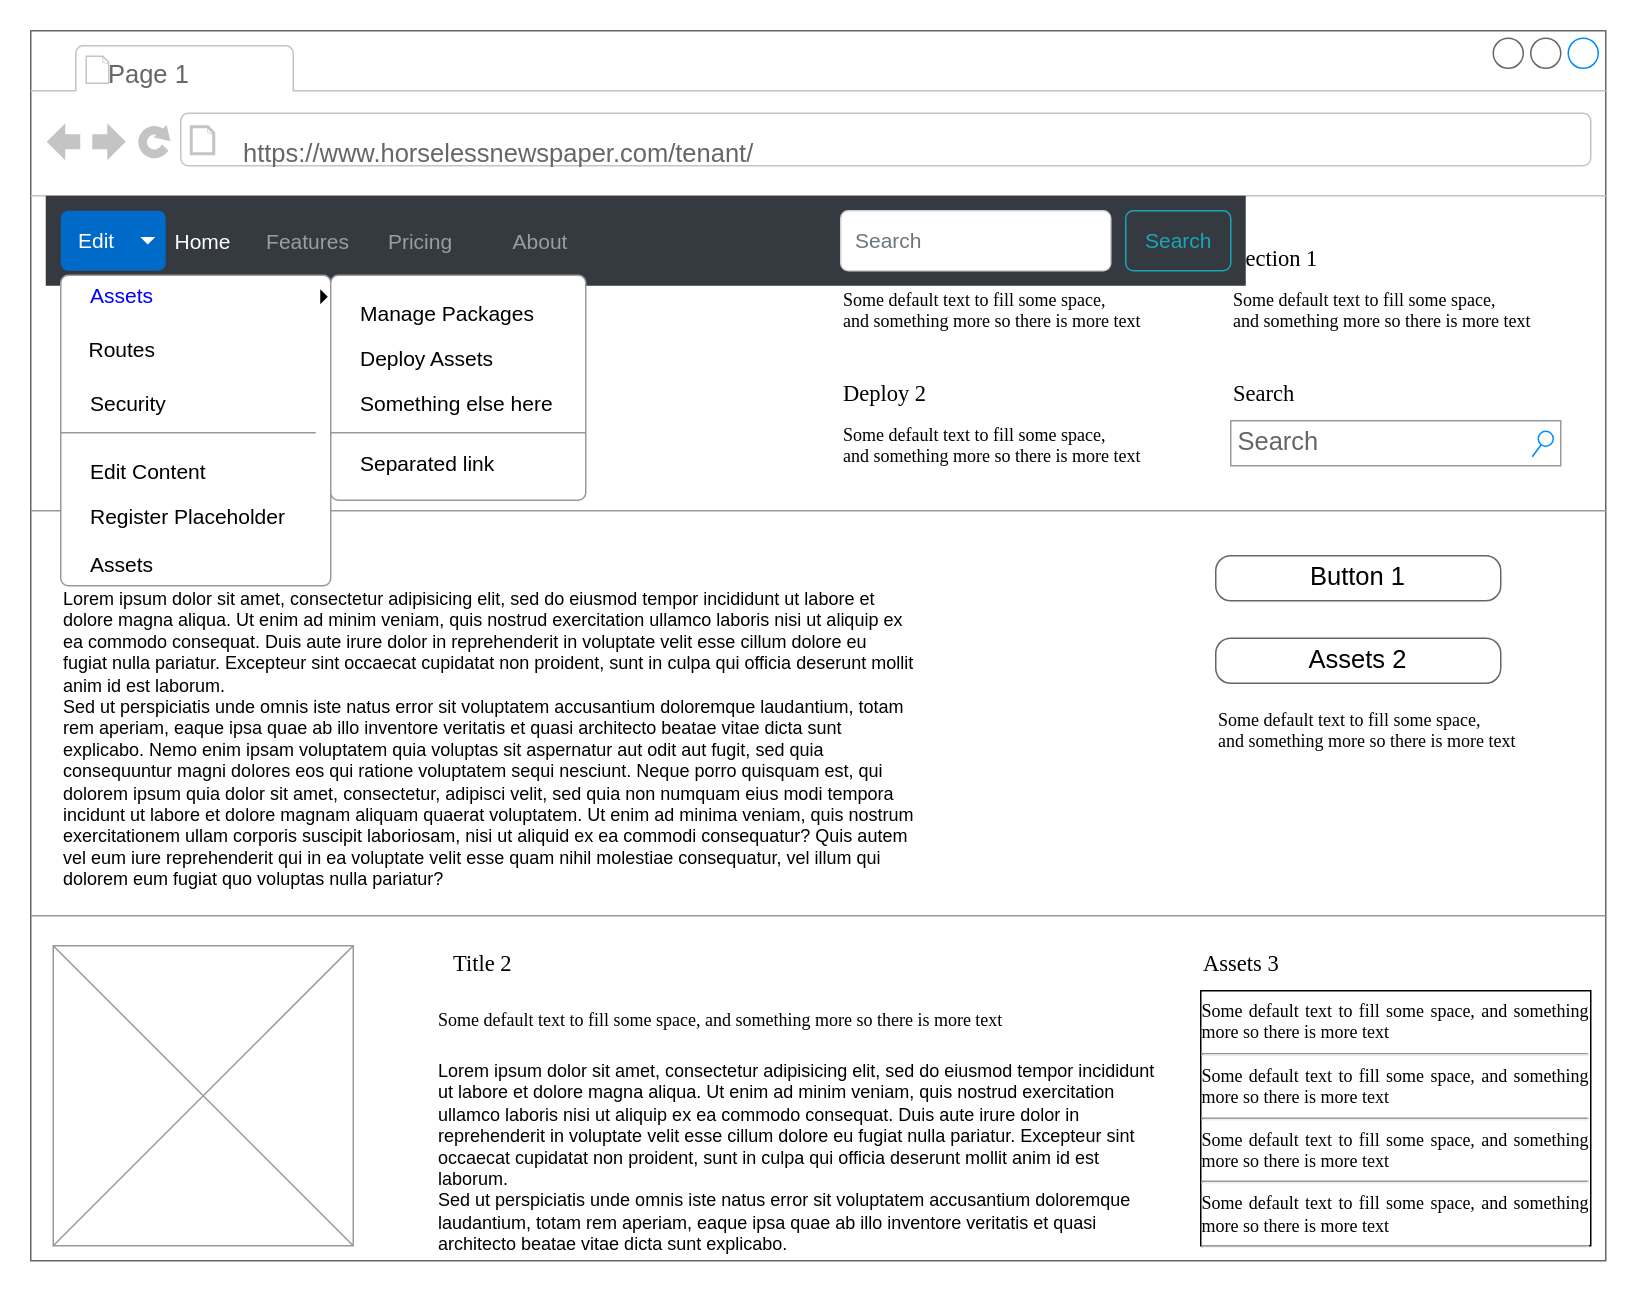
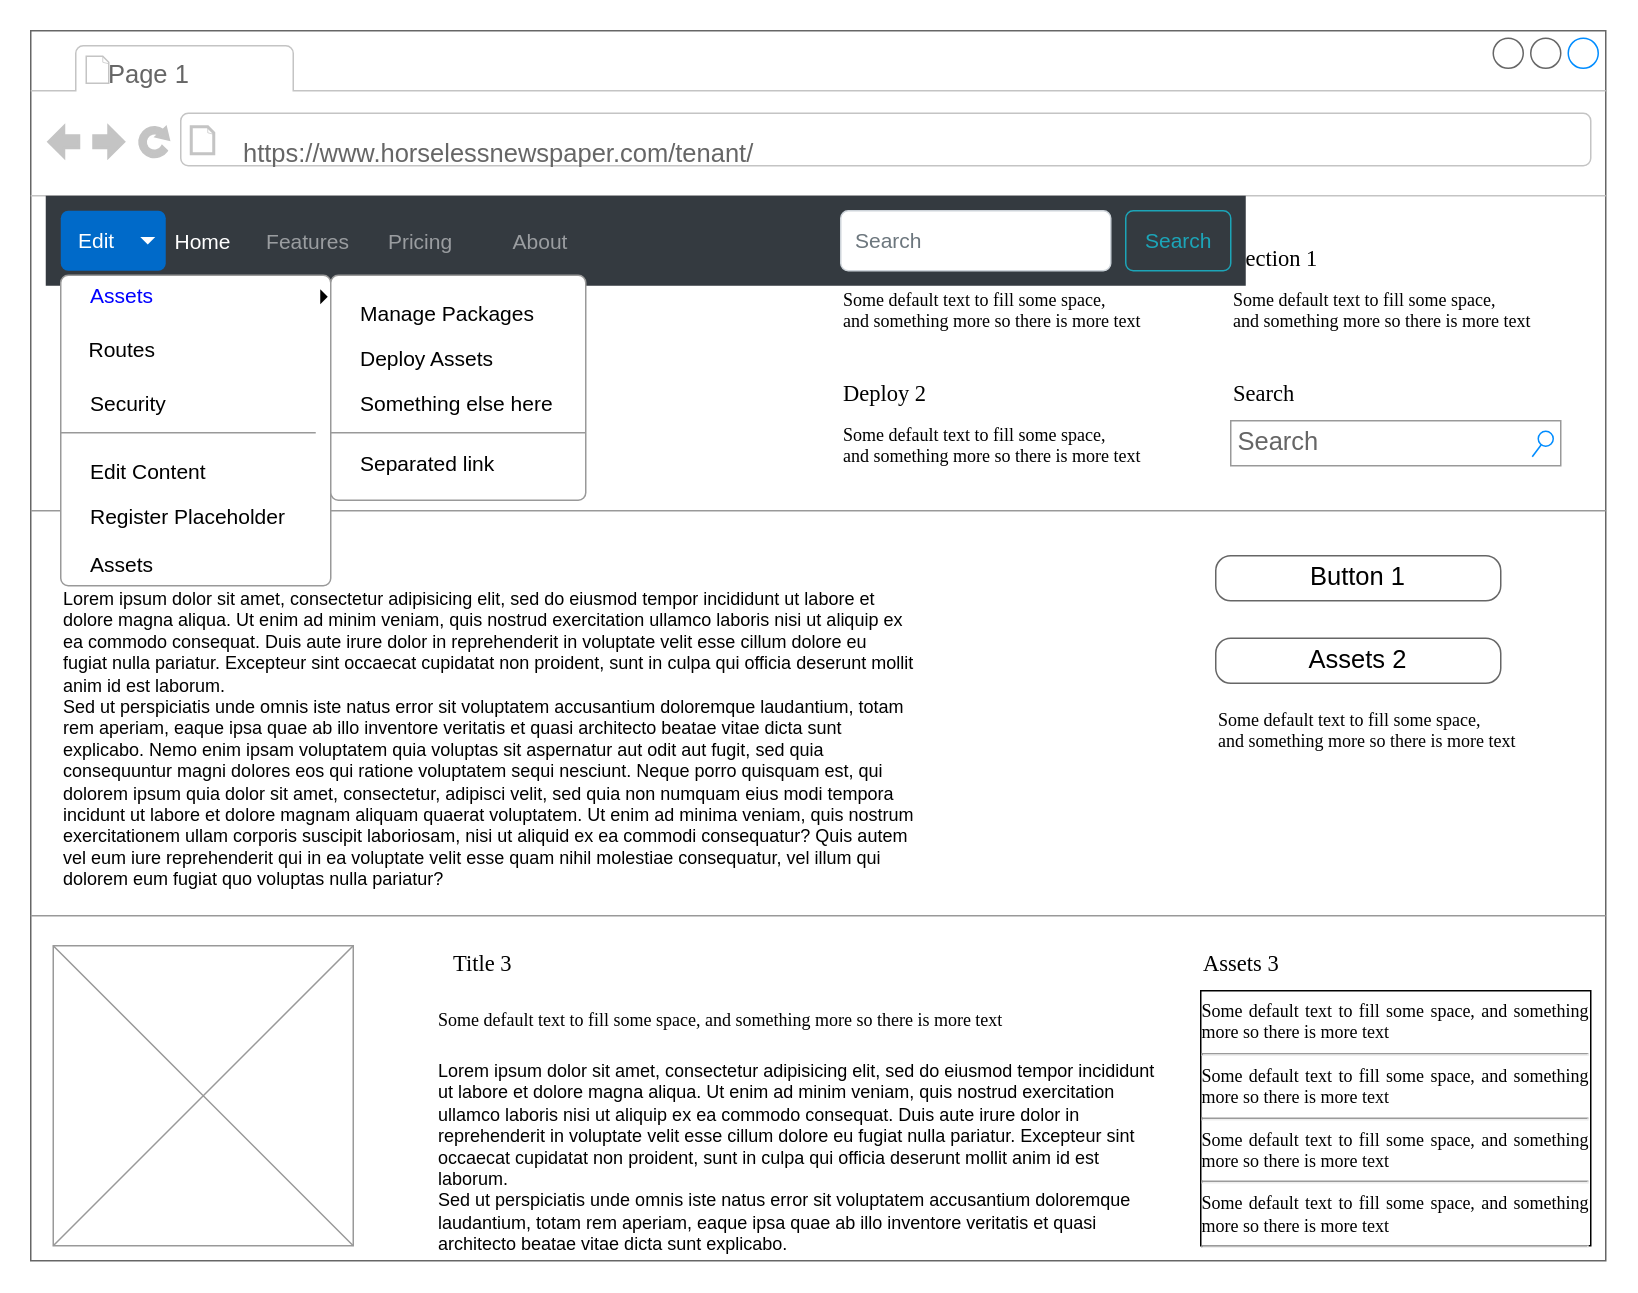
(489, 964) -> (489, 964)
